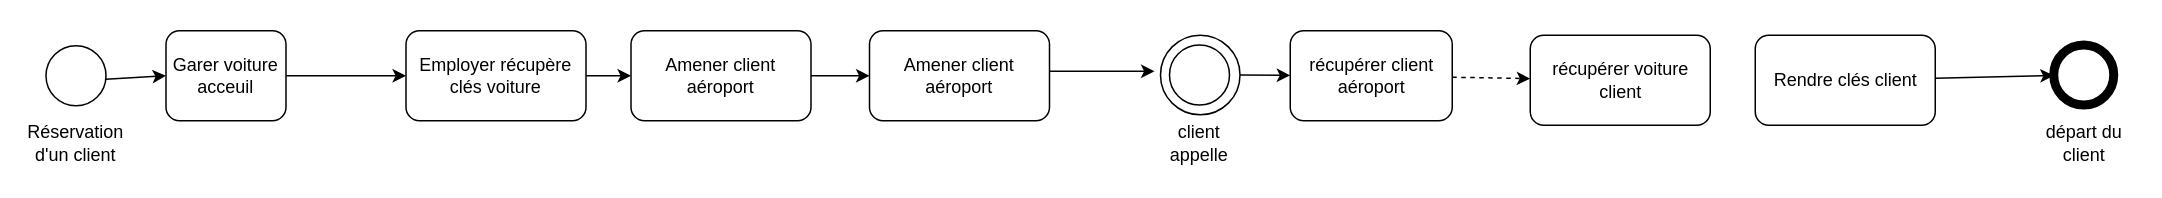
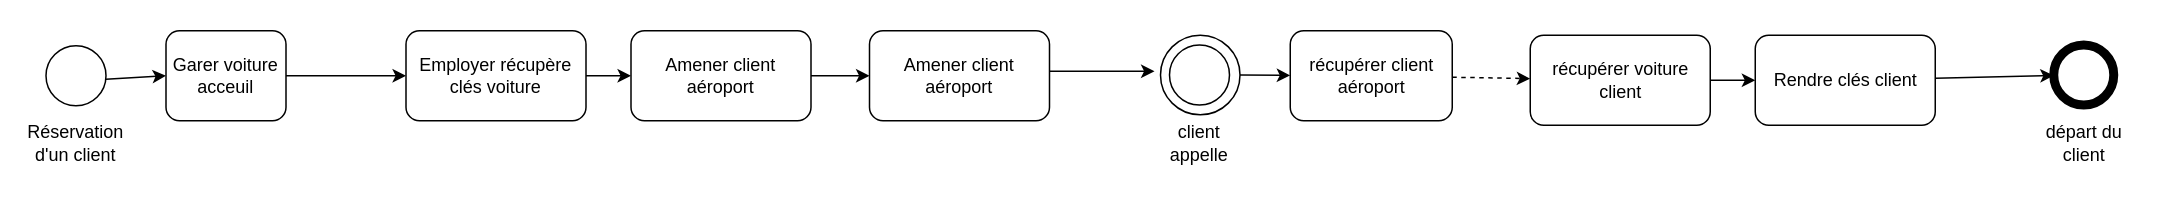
none -> (1727, 80)
